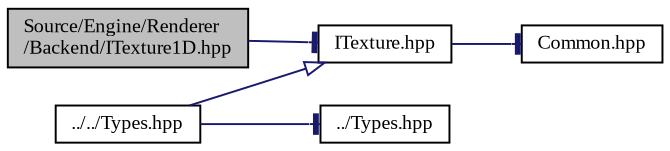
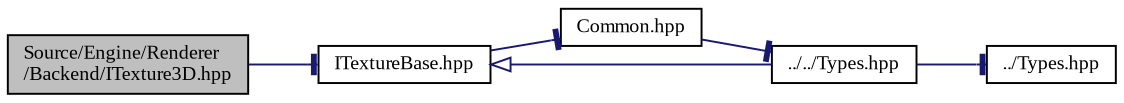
(128, 38) -> (128, 64)
(385, 44) -> (405, 64)
none -> (732, 45)
